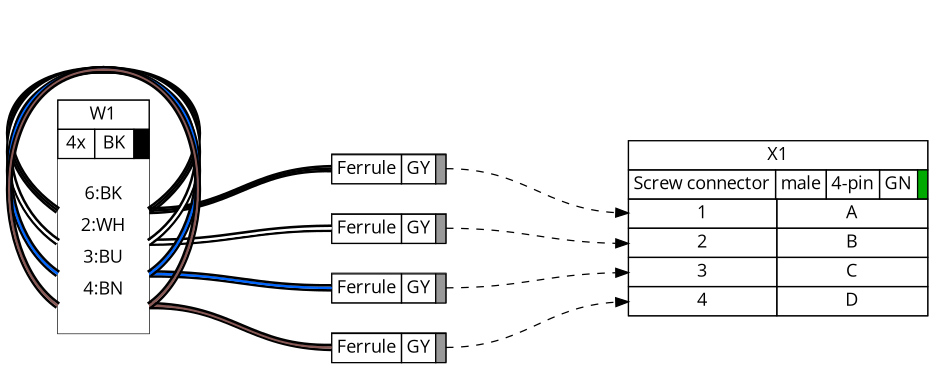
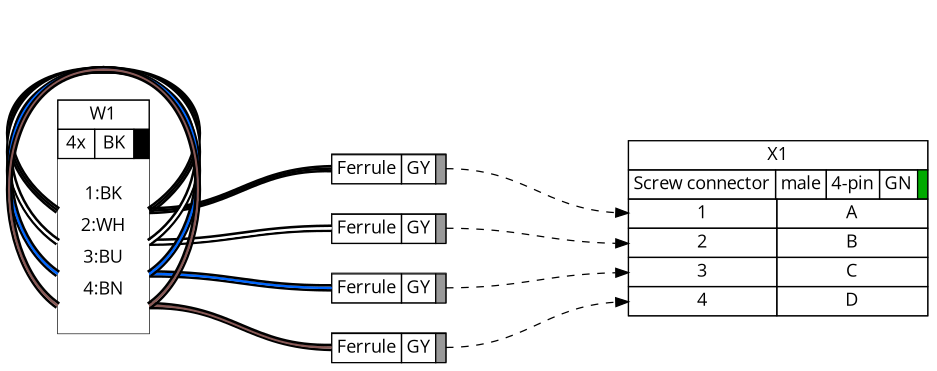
(103, 194) -> (103, 194)
